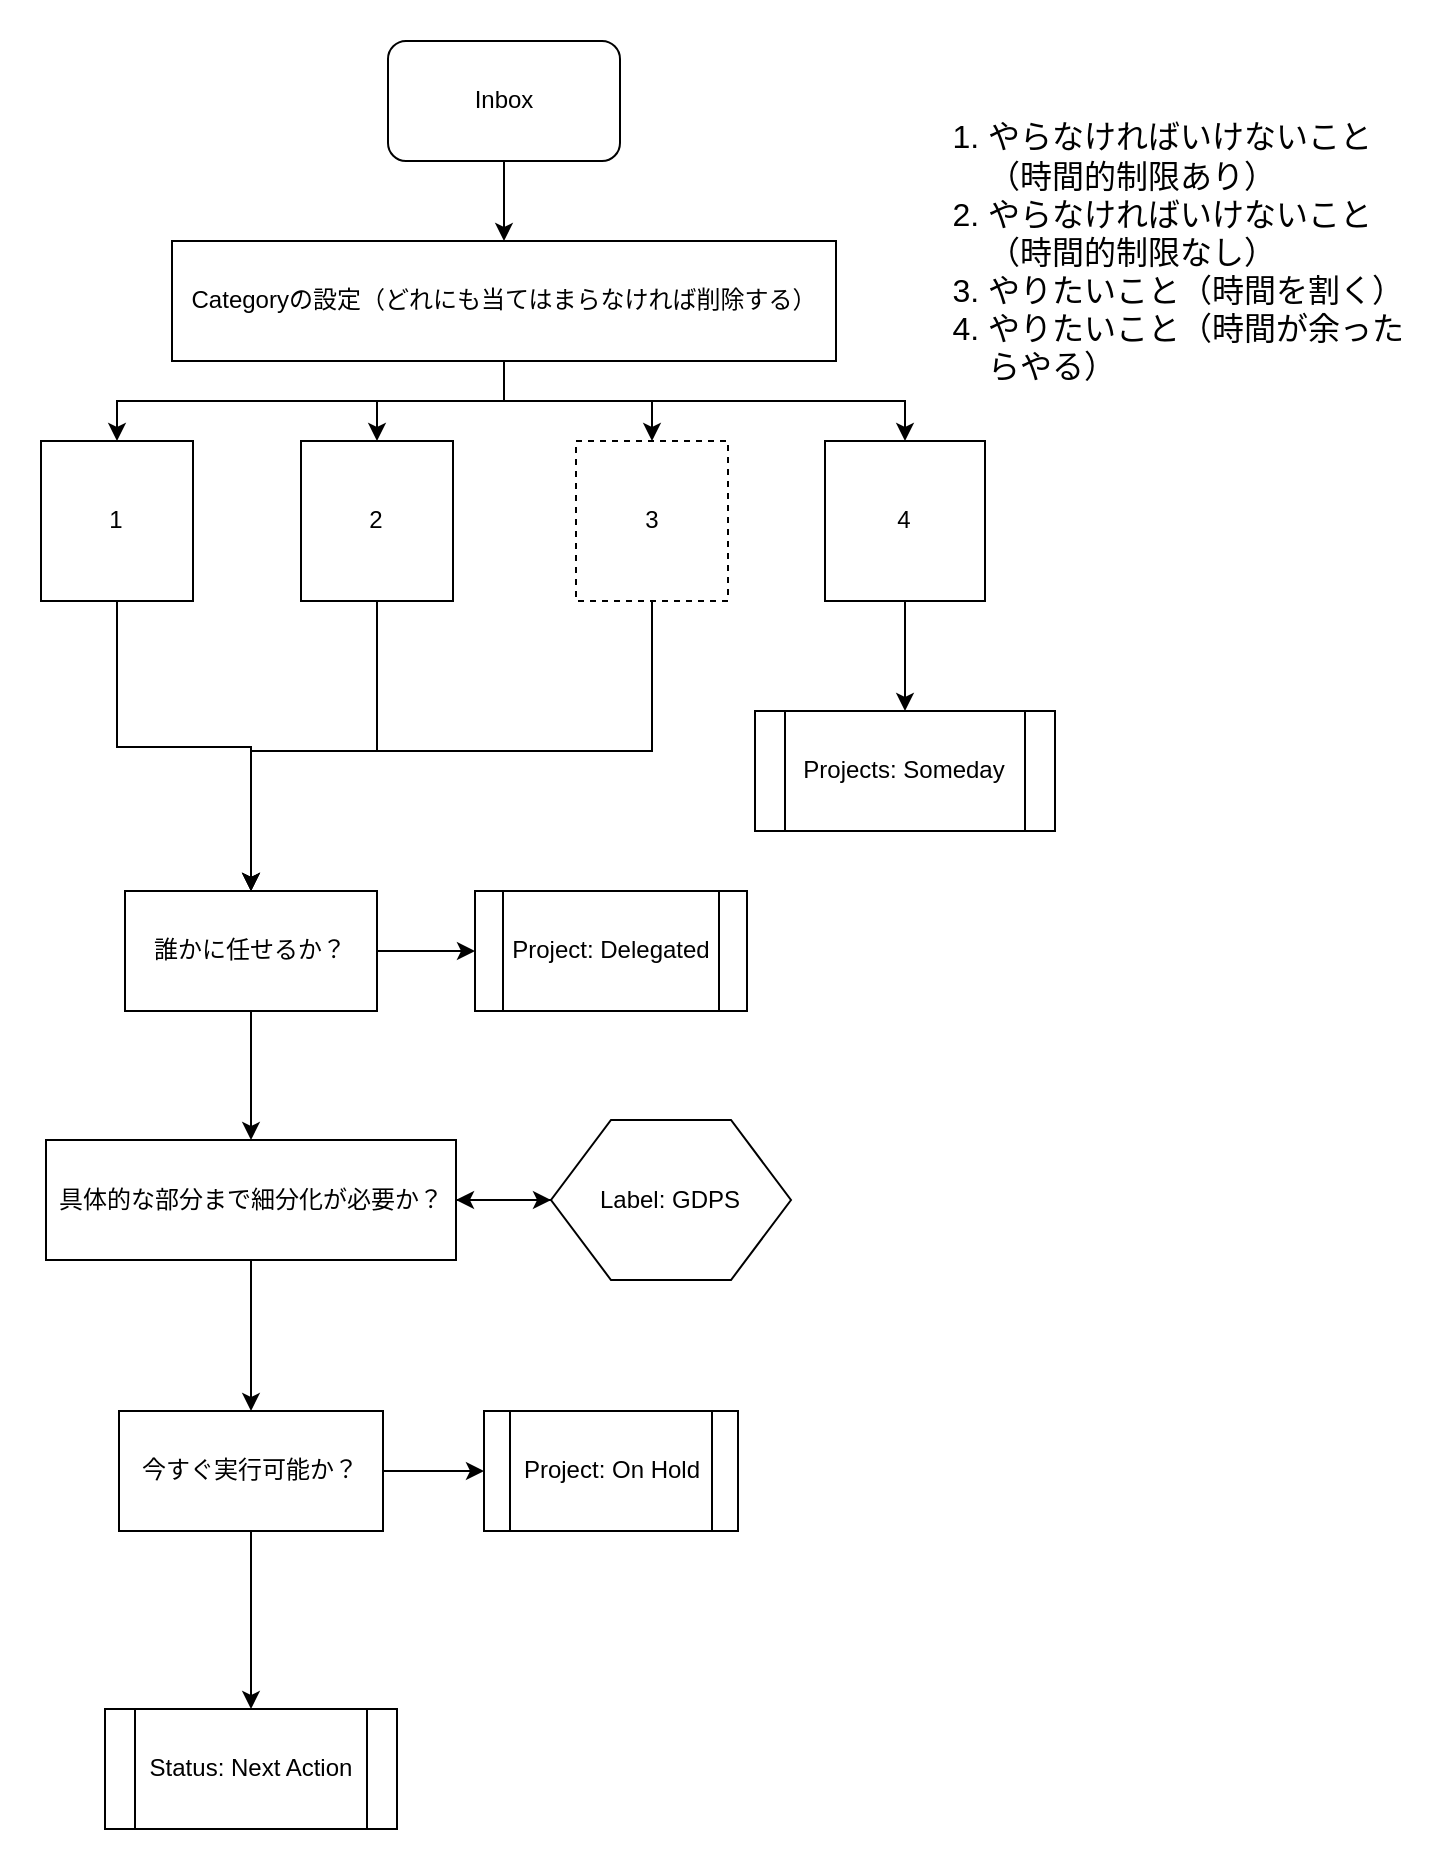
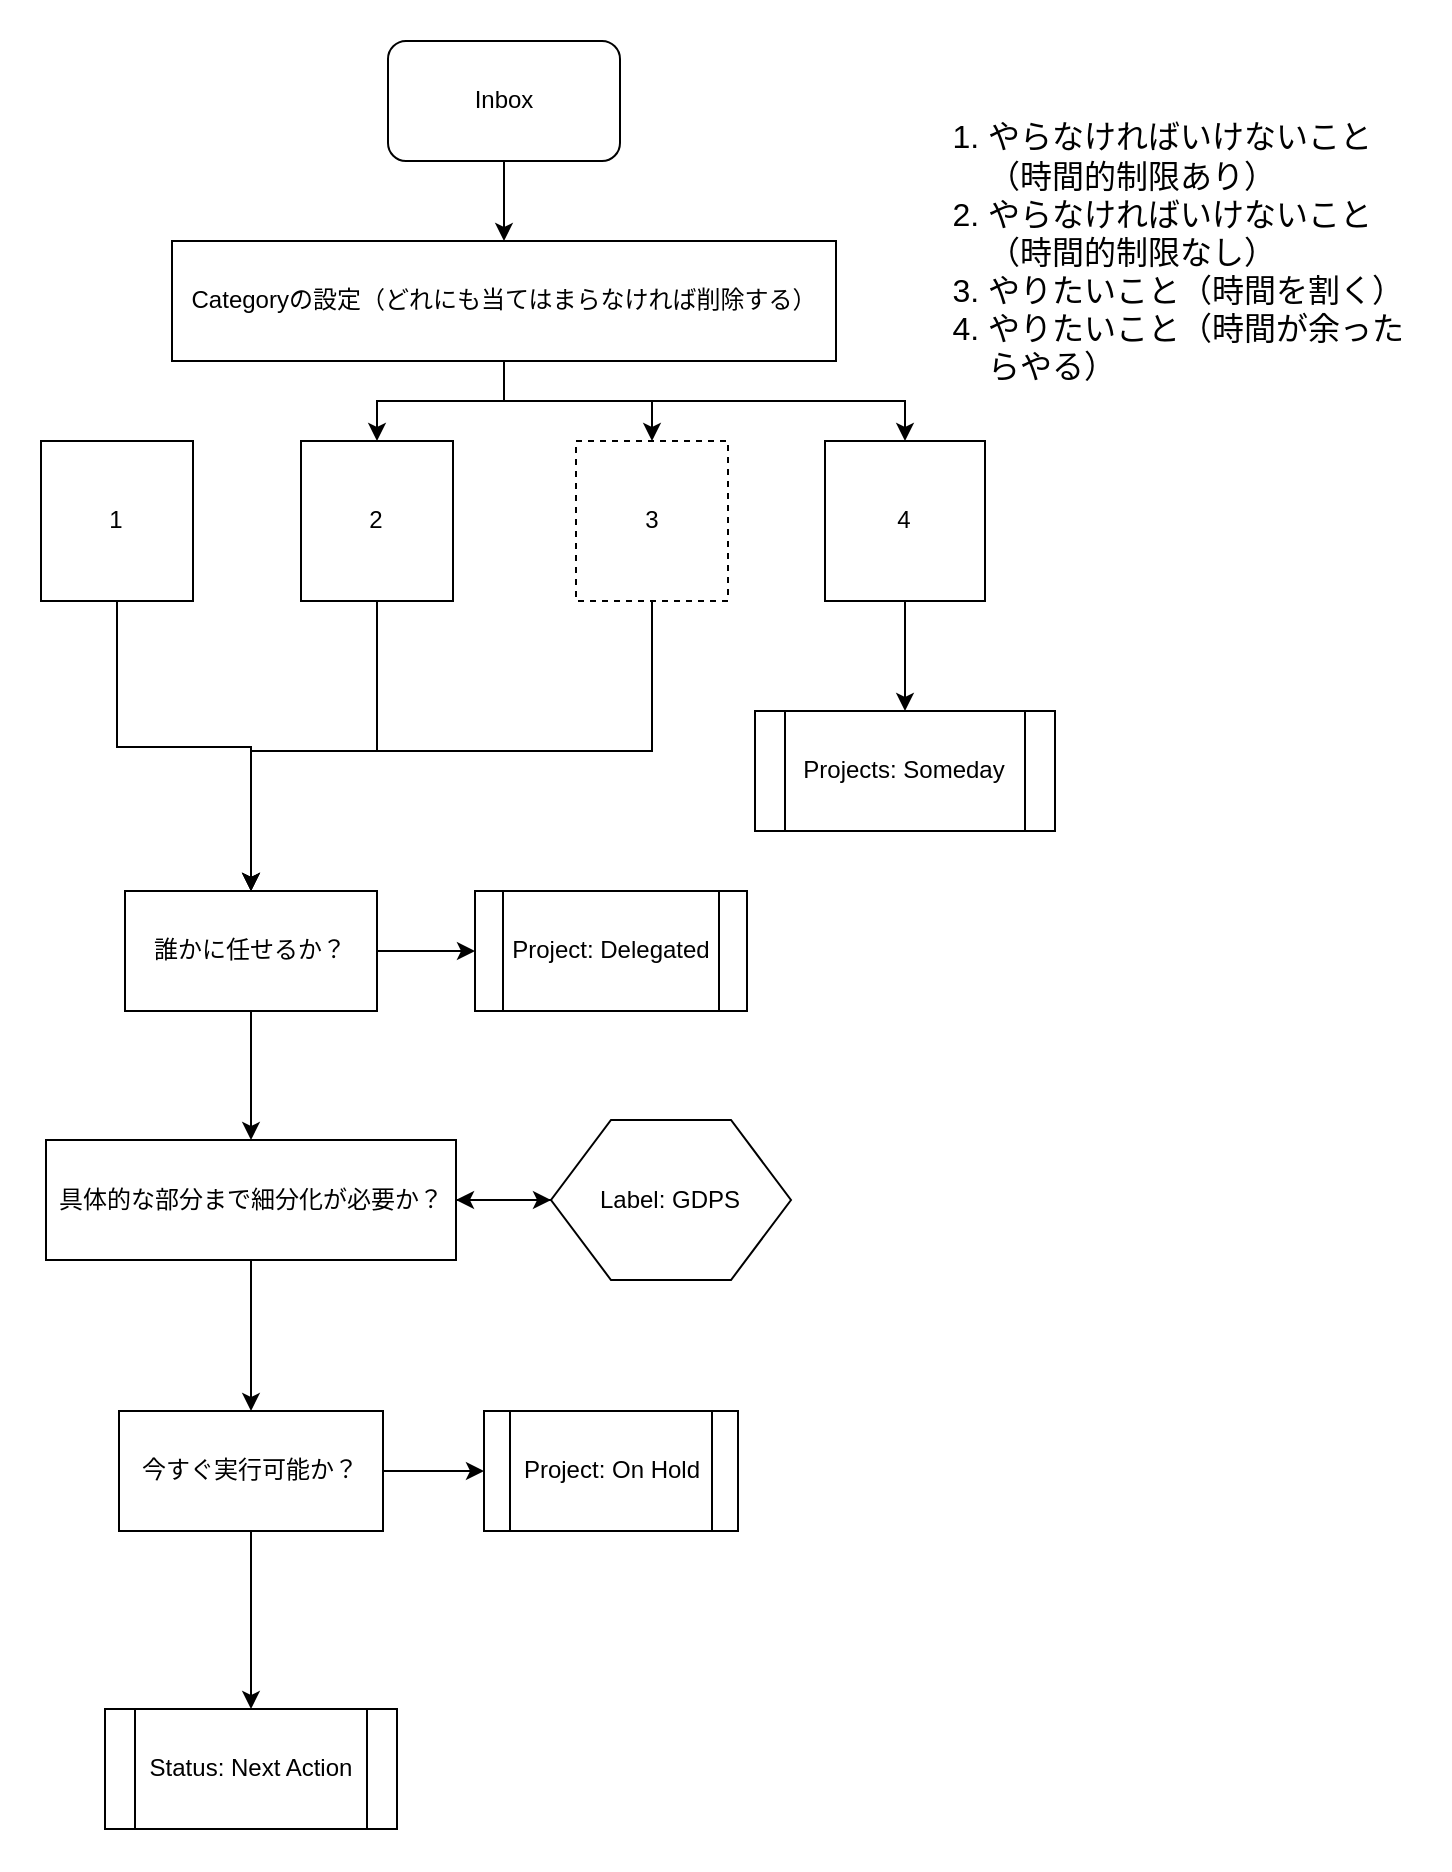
(232, 401) -> none
